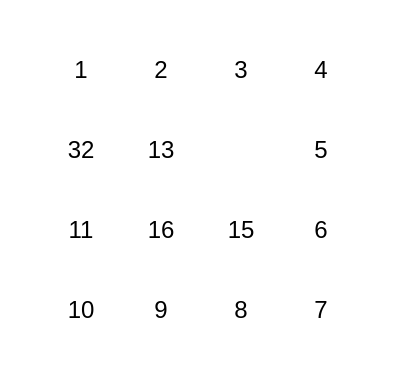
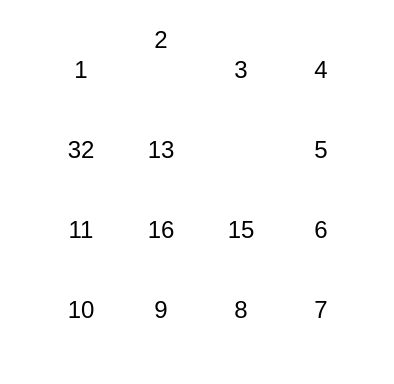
(161, 71) -> (161, 41)
